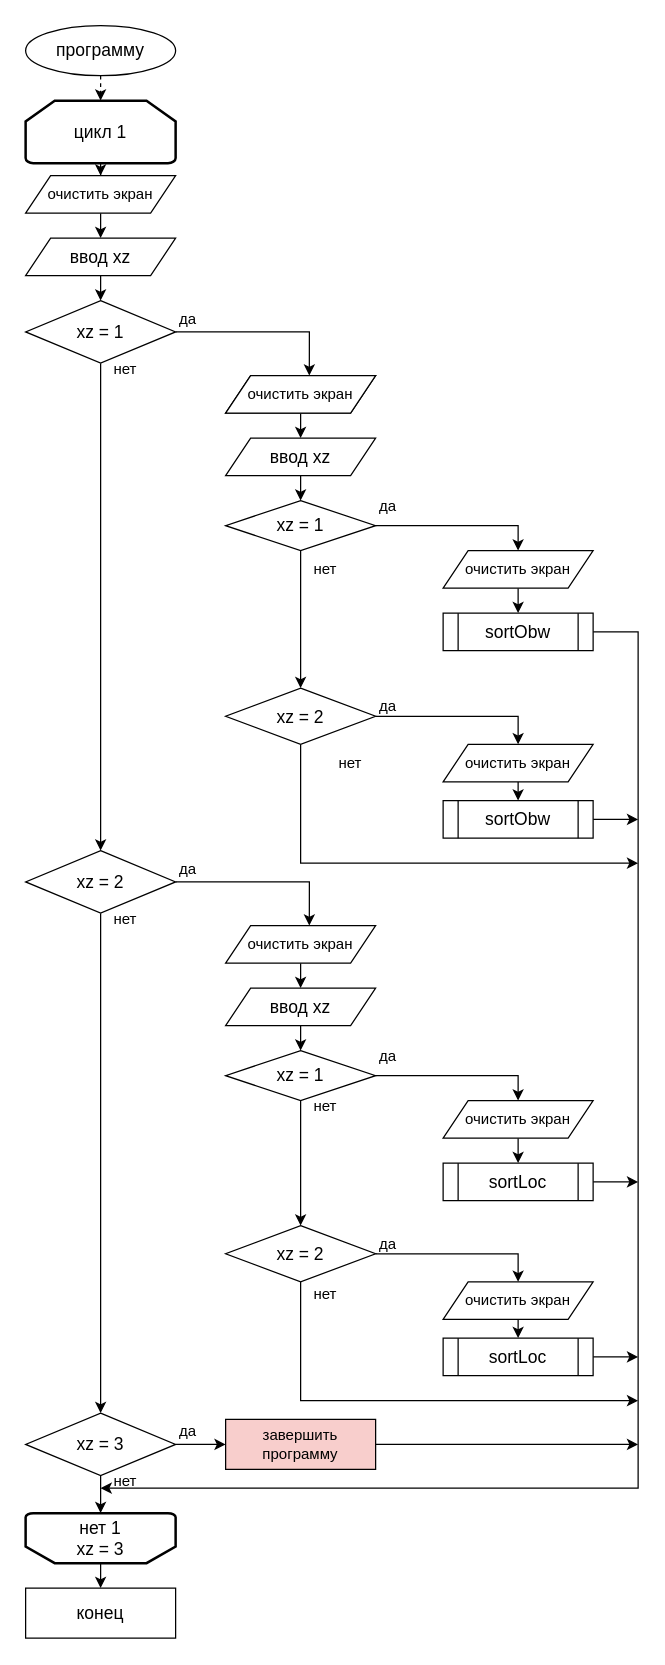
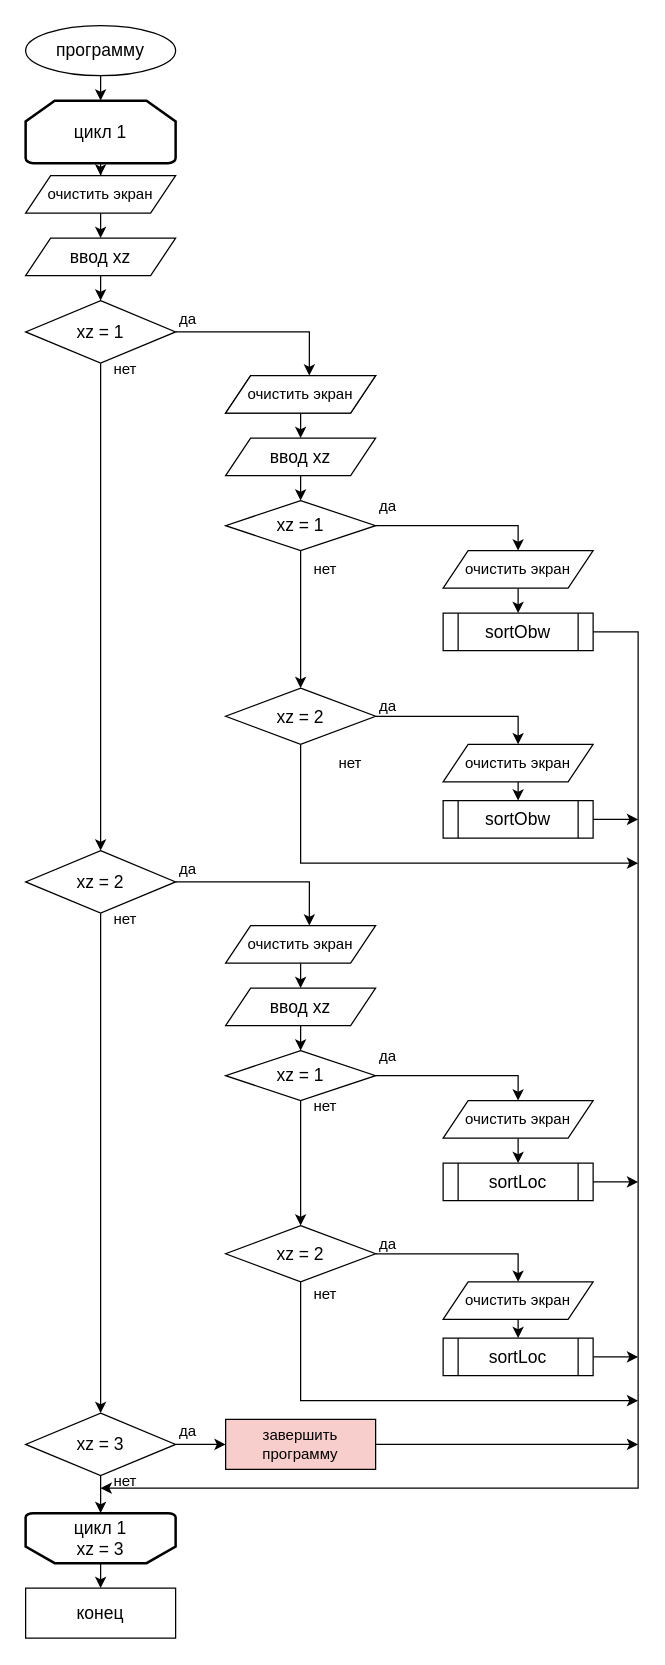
(101, 85) -> (101, 85)
(101, 1538) -> (101, 1538)
